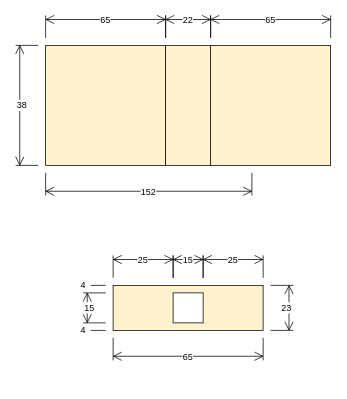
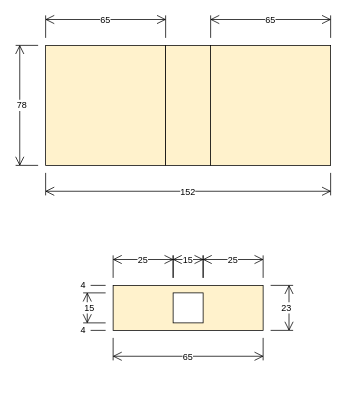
(188, 27) -> none
(22, 105) -> (22, 105)
(149, 184) -> (188, 184)
